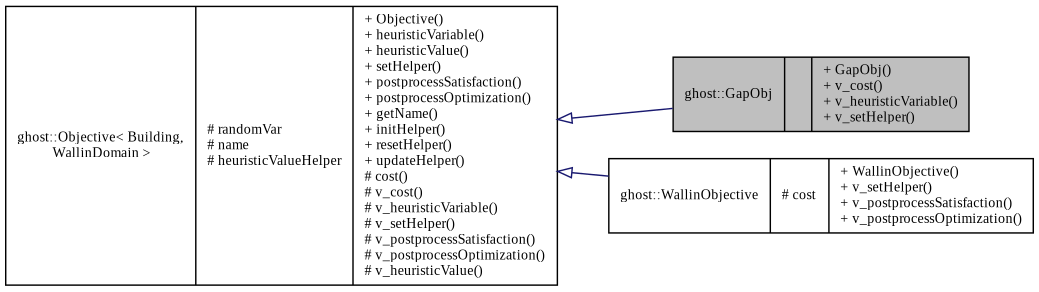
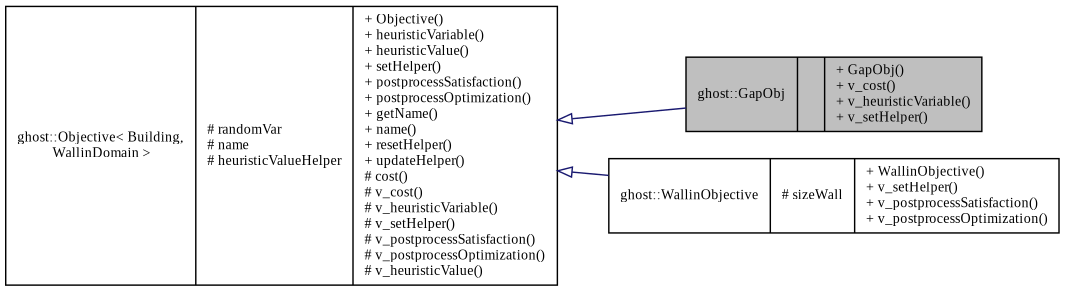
(405, 129) -> (391, 129)
(800, 195) -> (812, 195)
